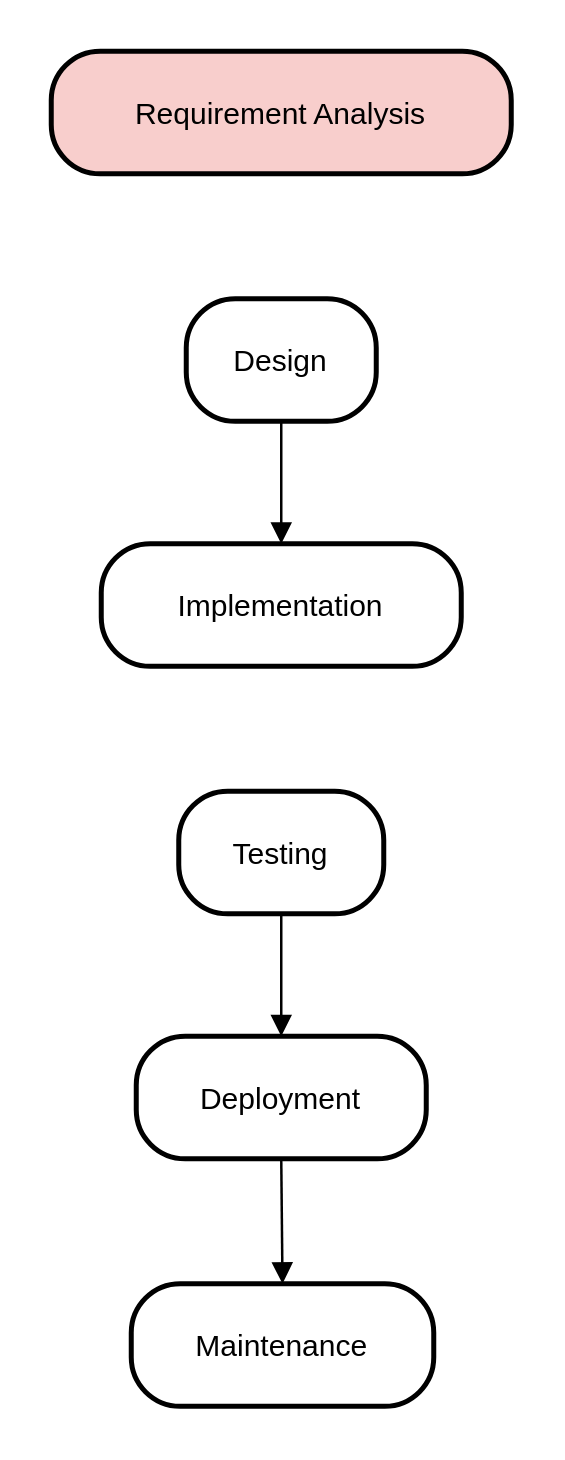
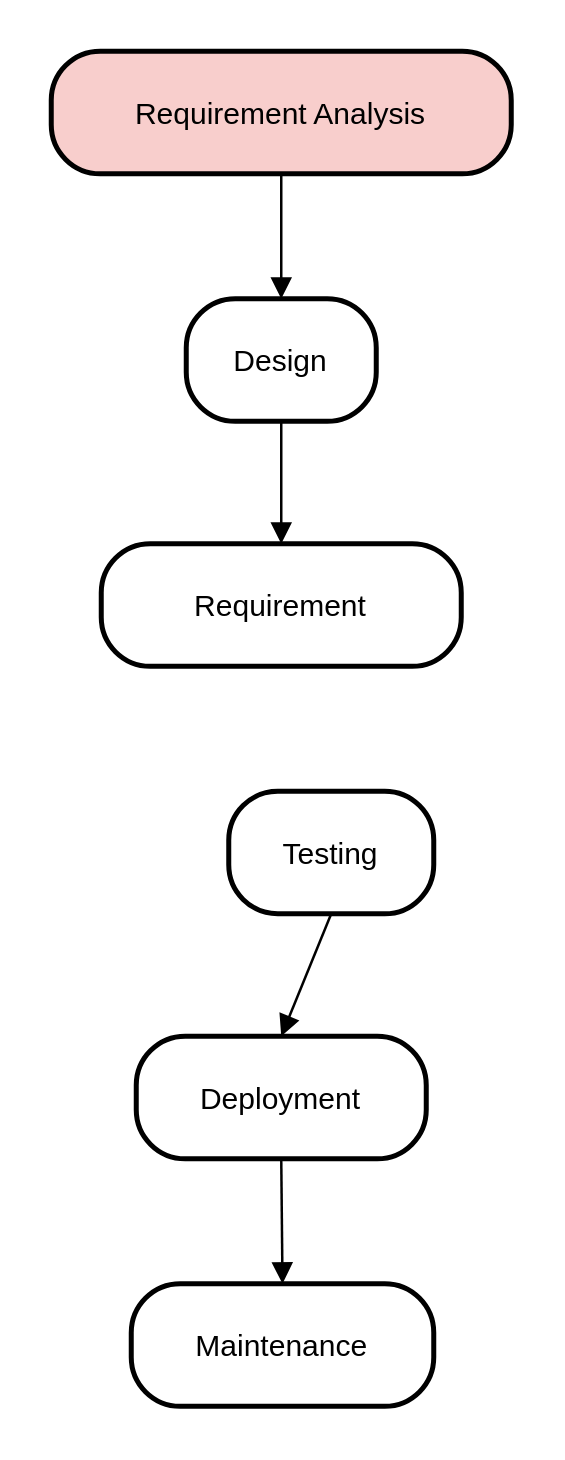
none -> (281, 226)
(280, 606) -> (280, 606)
(281, 853) -> (331, 853)
